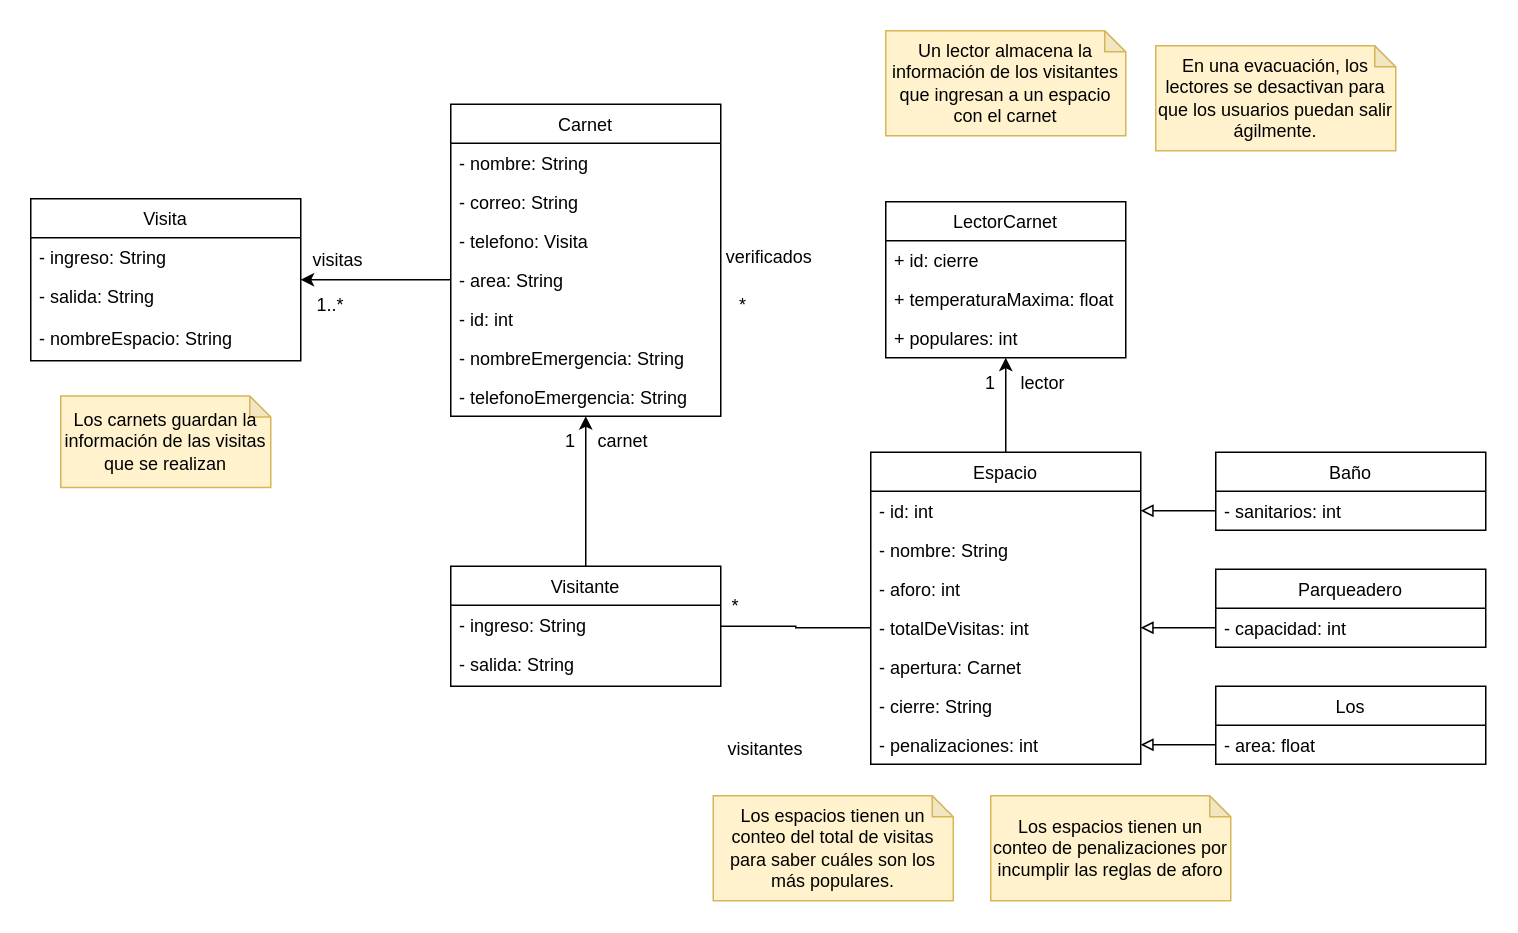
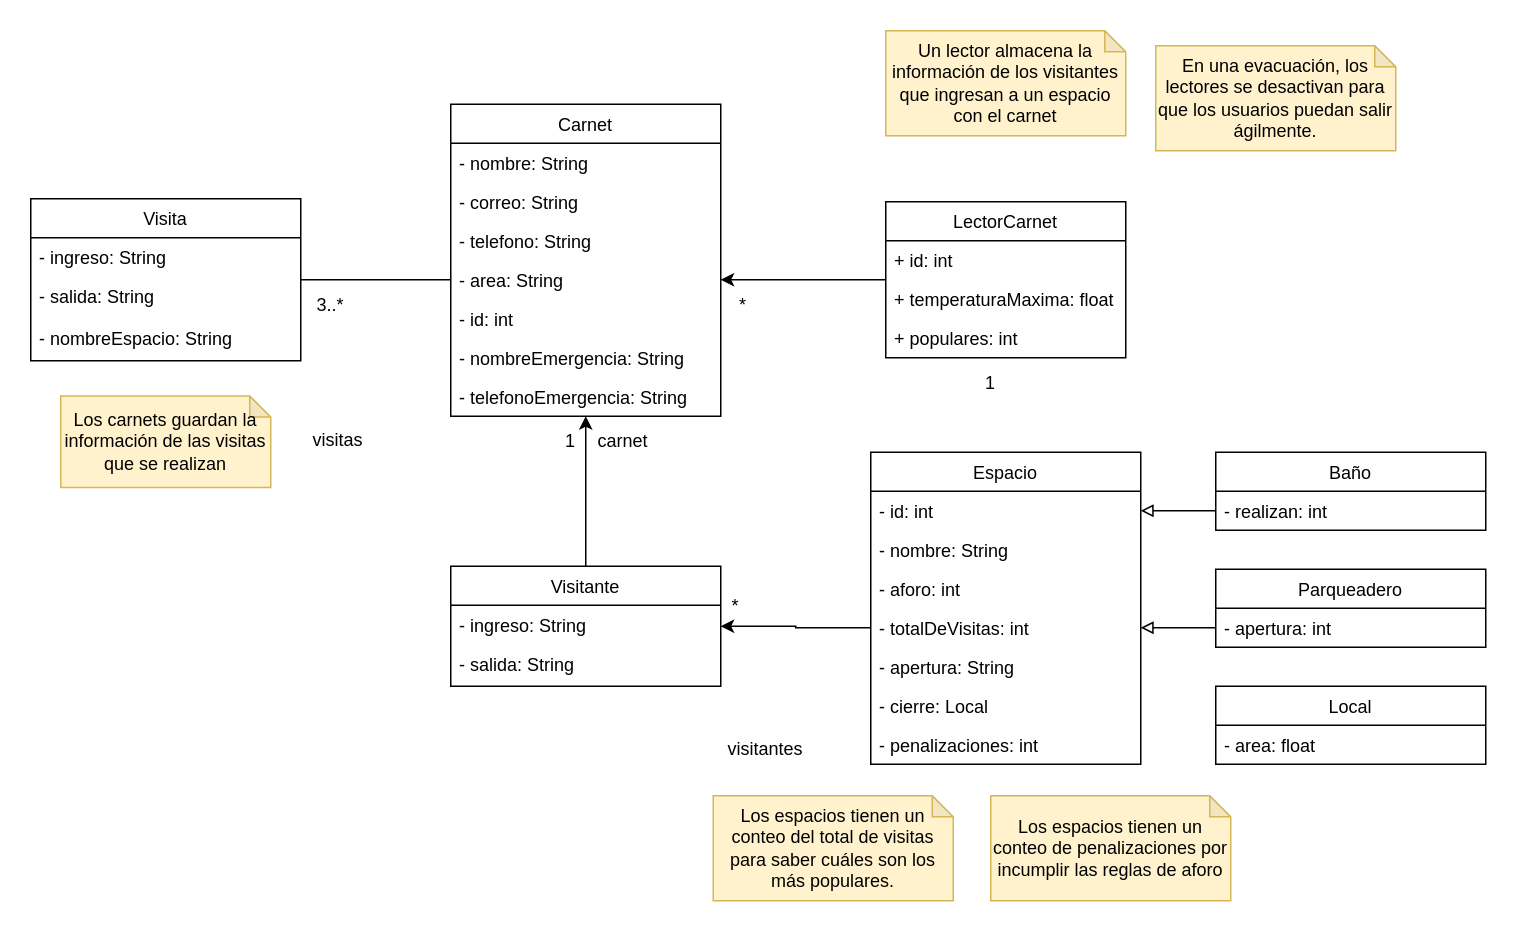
(536, 242) -> (538, 242)
(770, 257) -> none
(338, 260) -> (338, 440)
(943, 261) -> (928, 261)
(312, 280) -> (307, 280)
none -> (808, 280)
(331, 305) -> (331, 305)
(1043, 383) -> none
(1006, 409) -> none
(1296, 512) -> (1286, 512)
(727, 626) -> (732, 626)
(1293, 629) -> (1290, 629)
(963, 668) -> (960, 668)
(948, 707) -> (943, 707)
(1350, 707) -> (1350, 707)
(1184, 745) -> none
